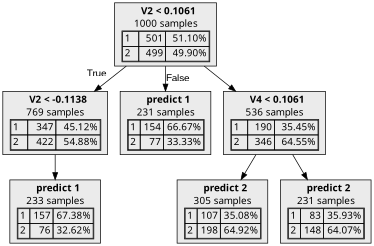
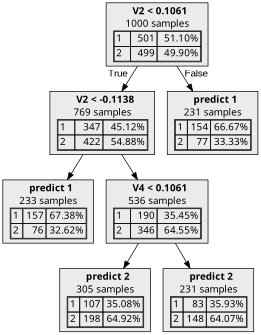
(217, 76) -> (128, 164)
